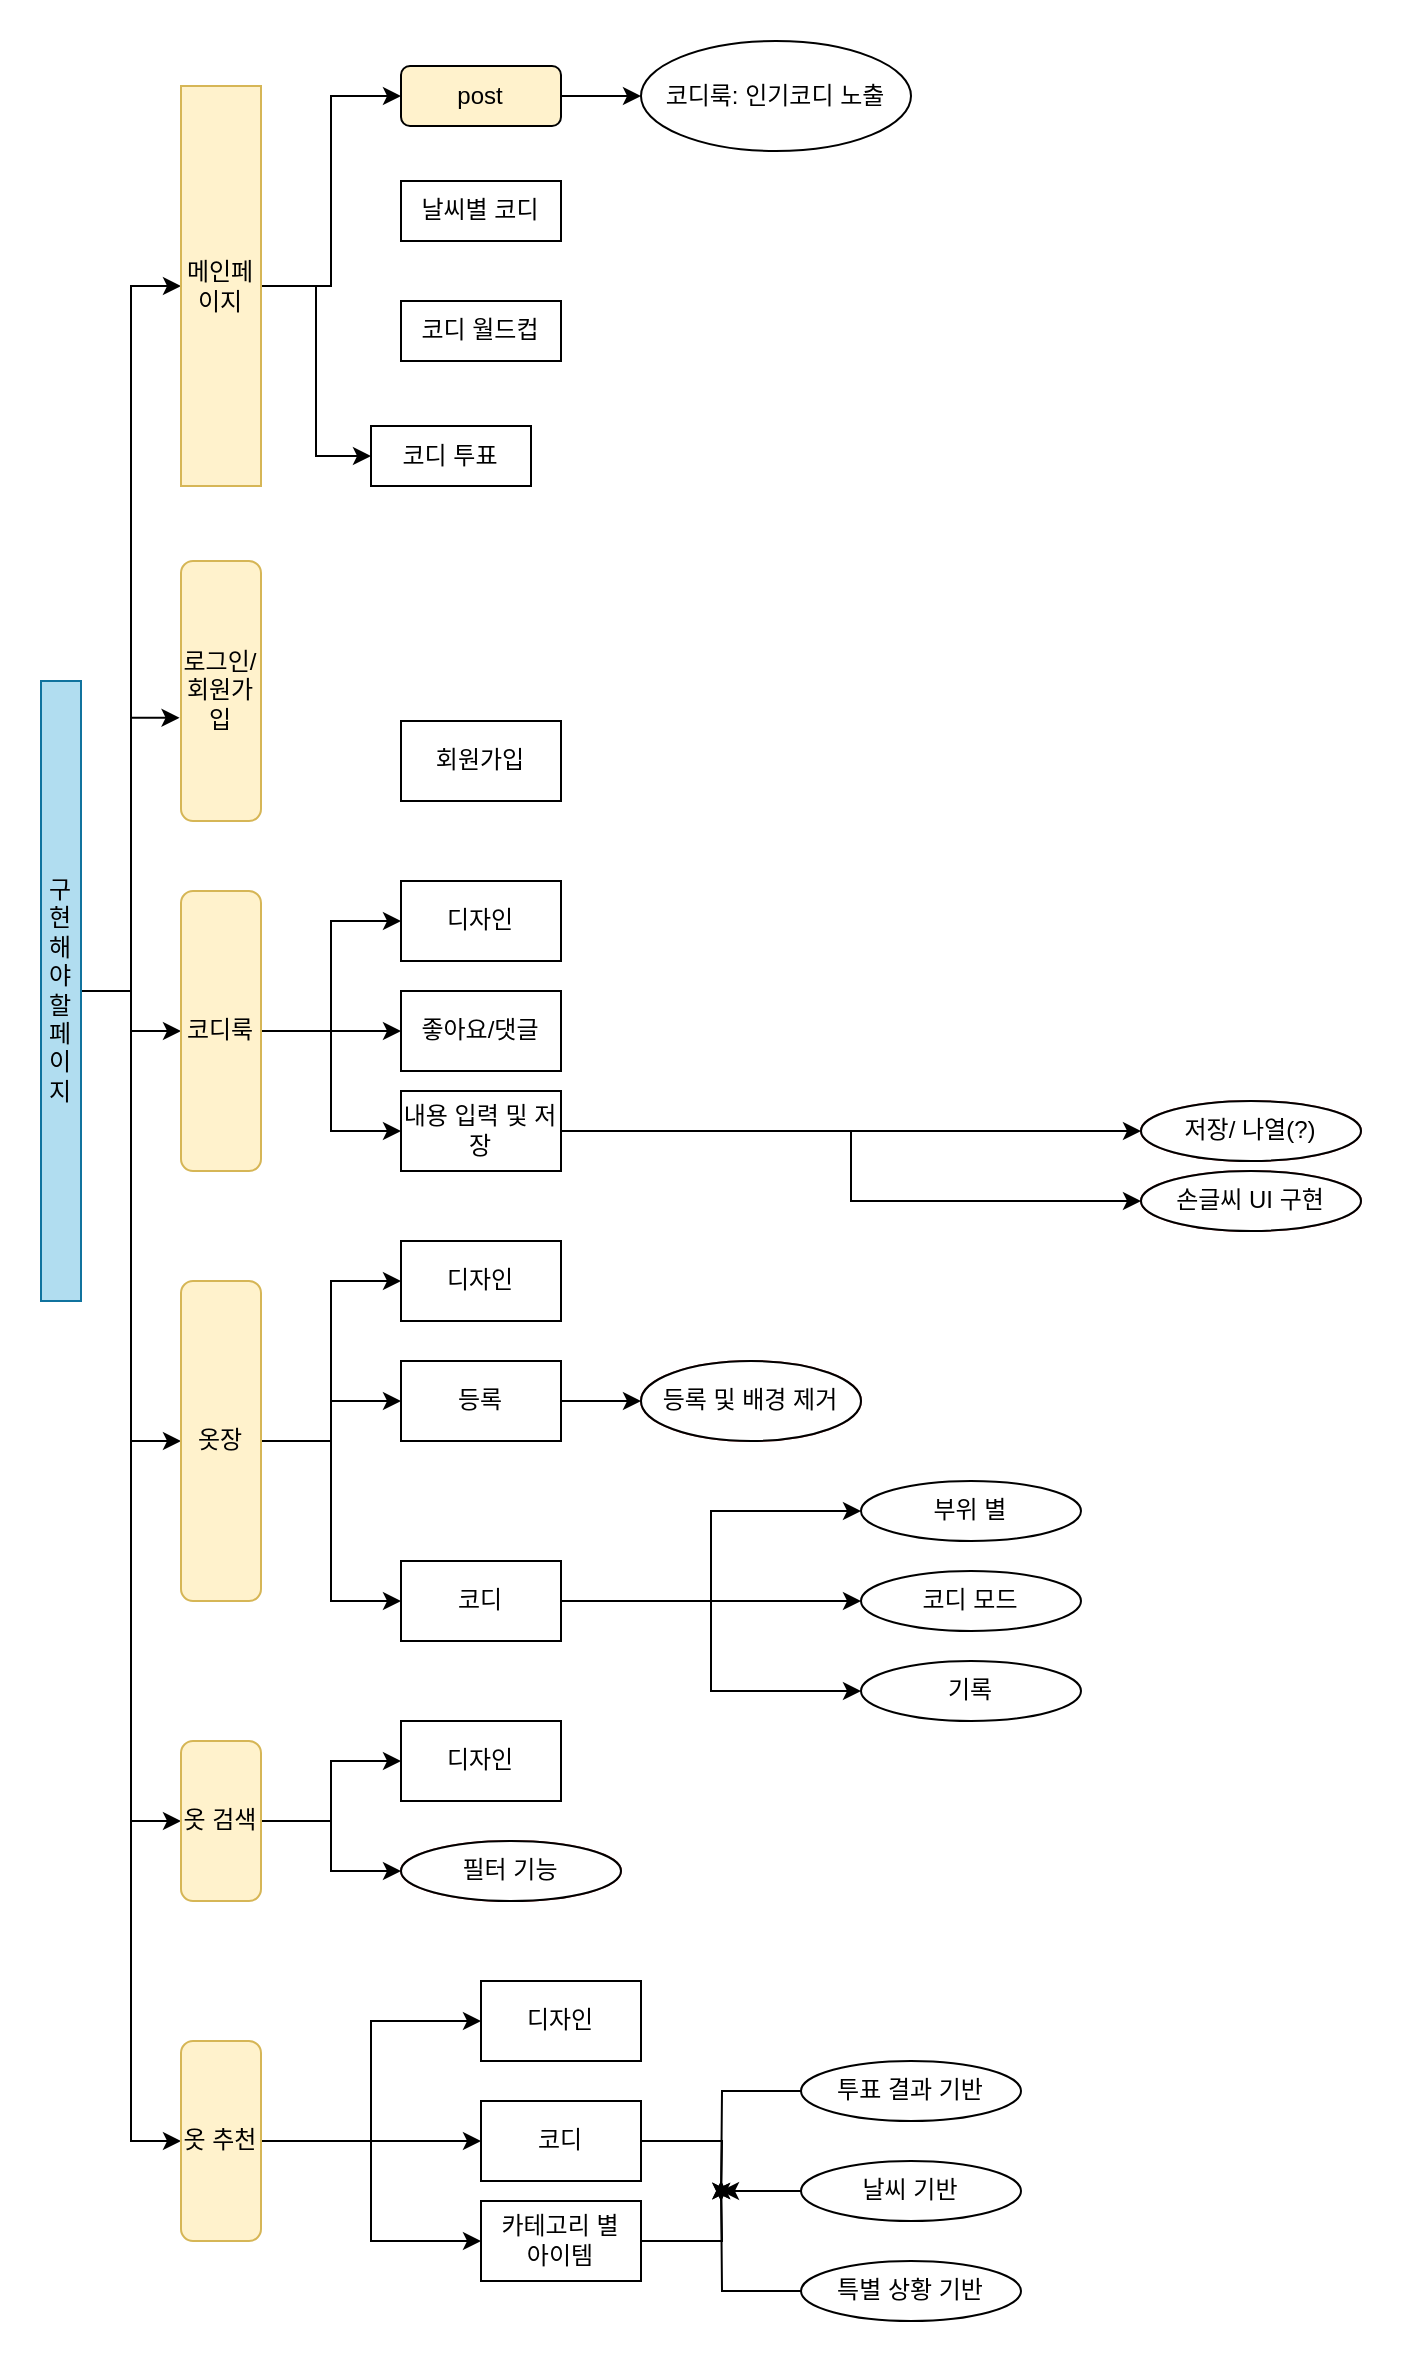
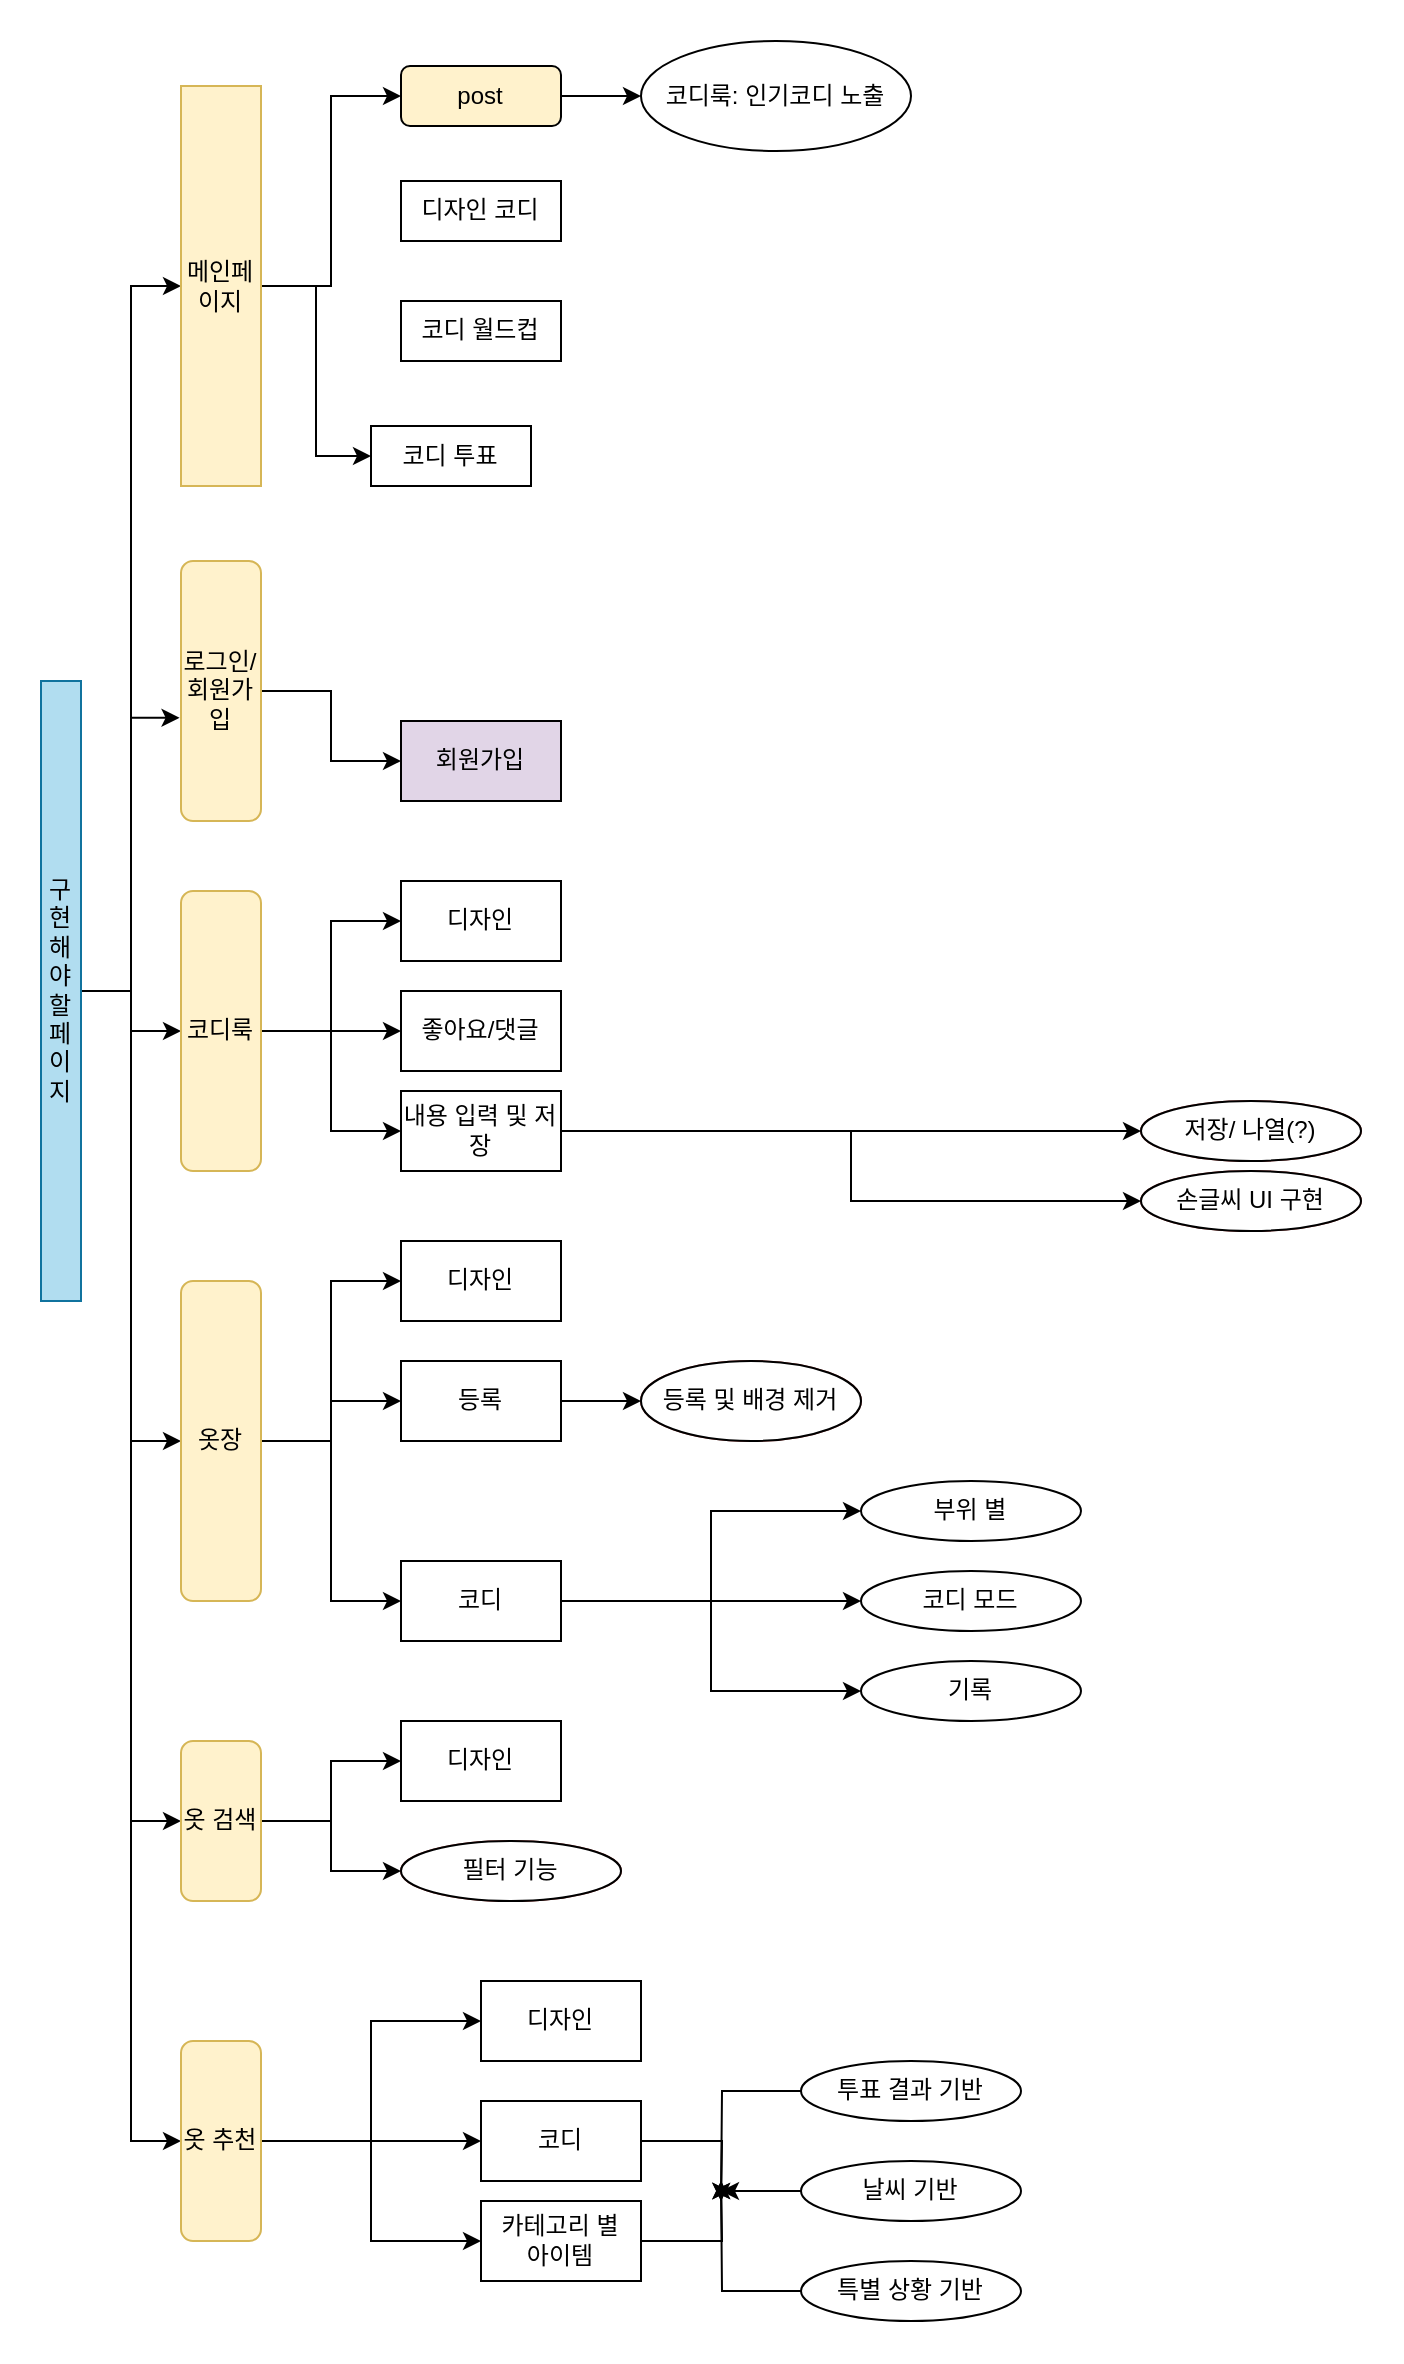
(481, 211) -> (481, 211)
none -> (331, 719)
(481, 761) -> (481, 761)
